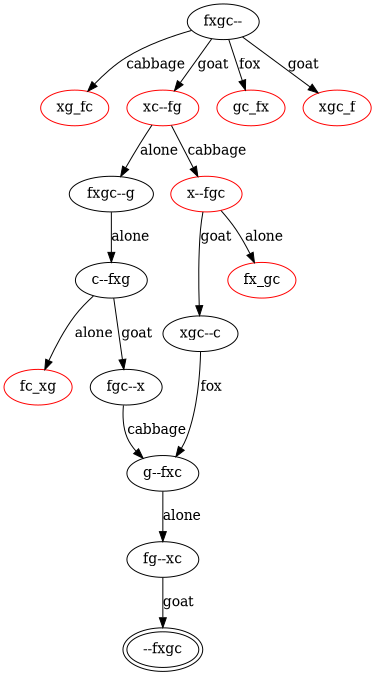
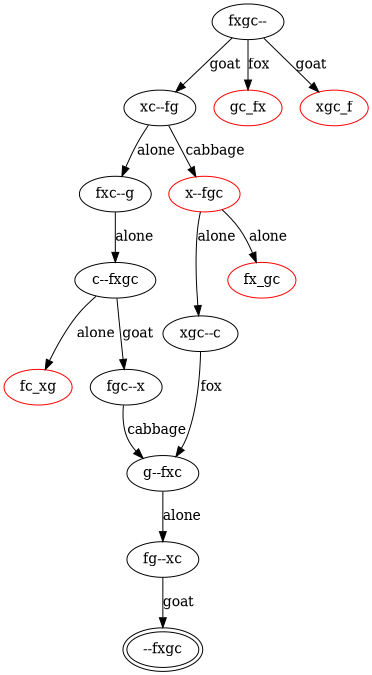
(75, 108) -> none
(163, 108) -> (160, 108)
(111, 194) -> (115, 194)
(216, 237) -> (217, 237)
(111, 280) -> (115, 280)
